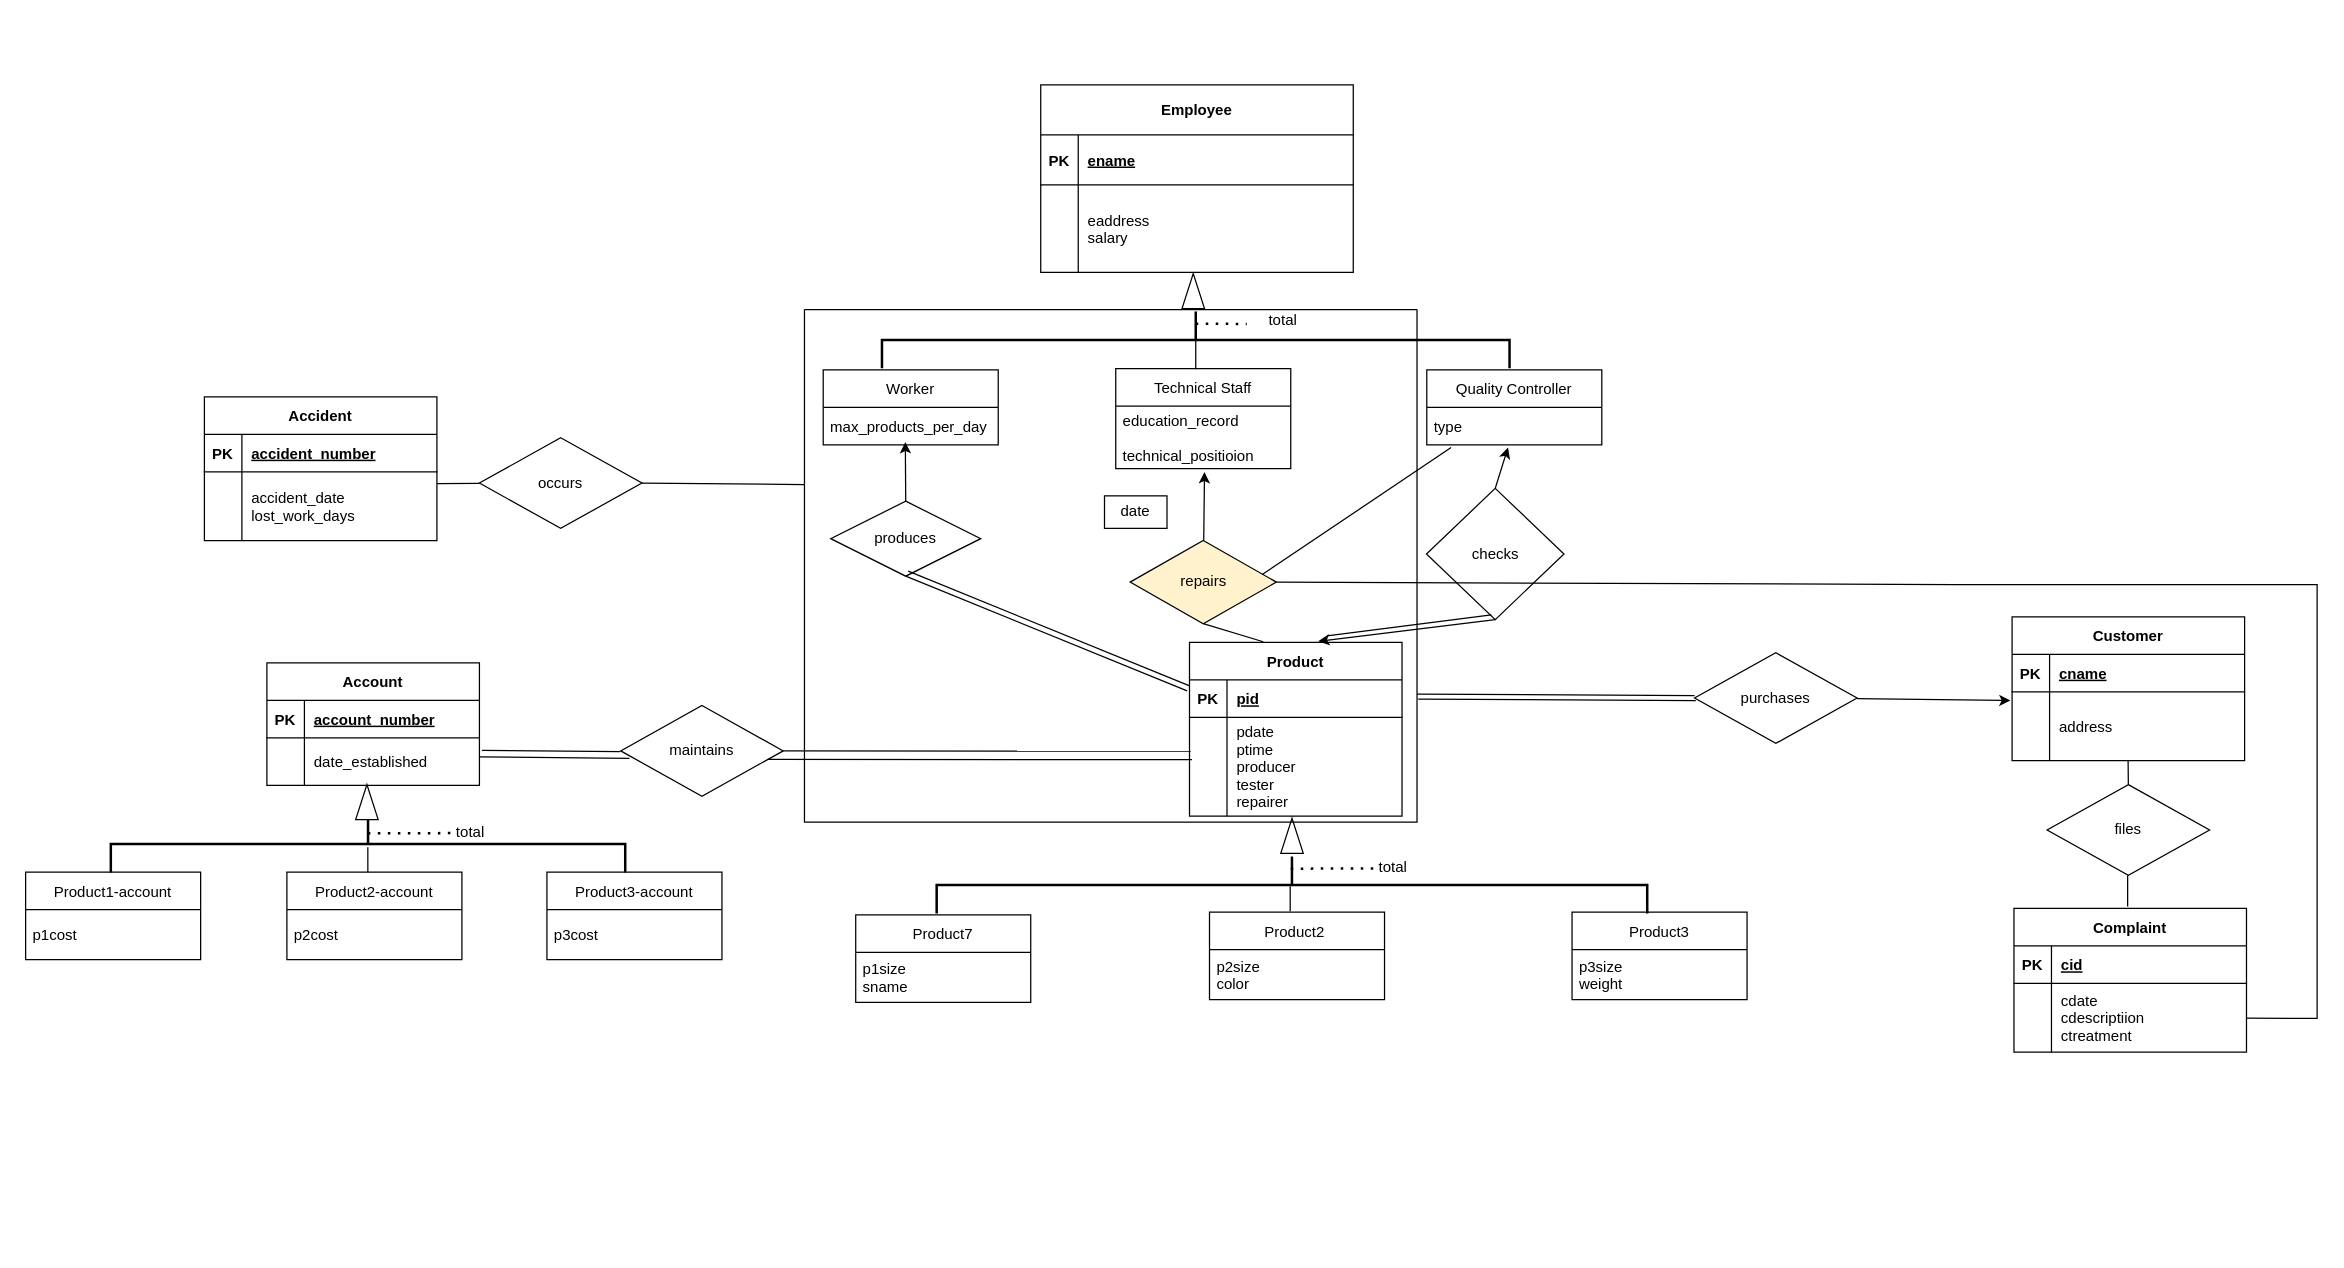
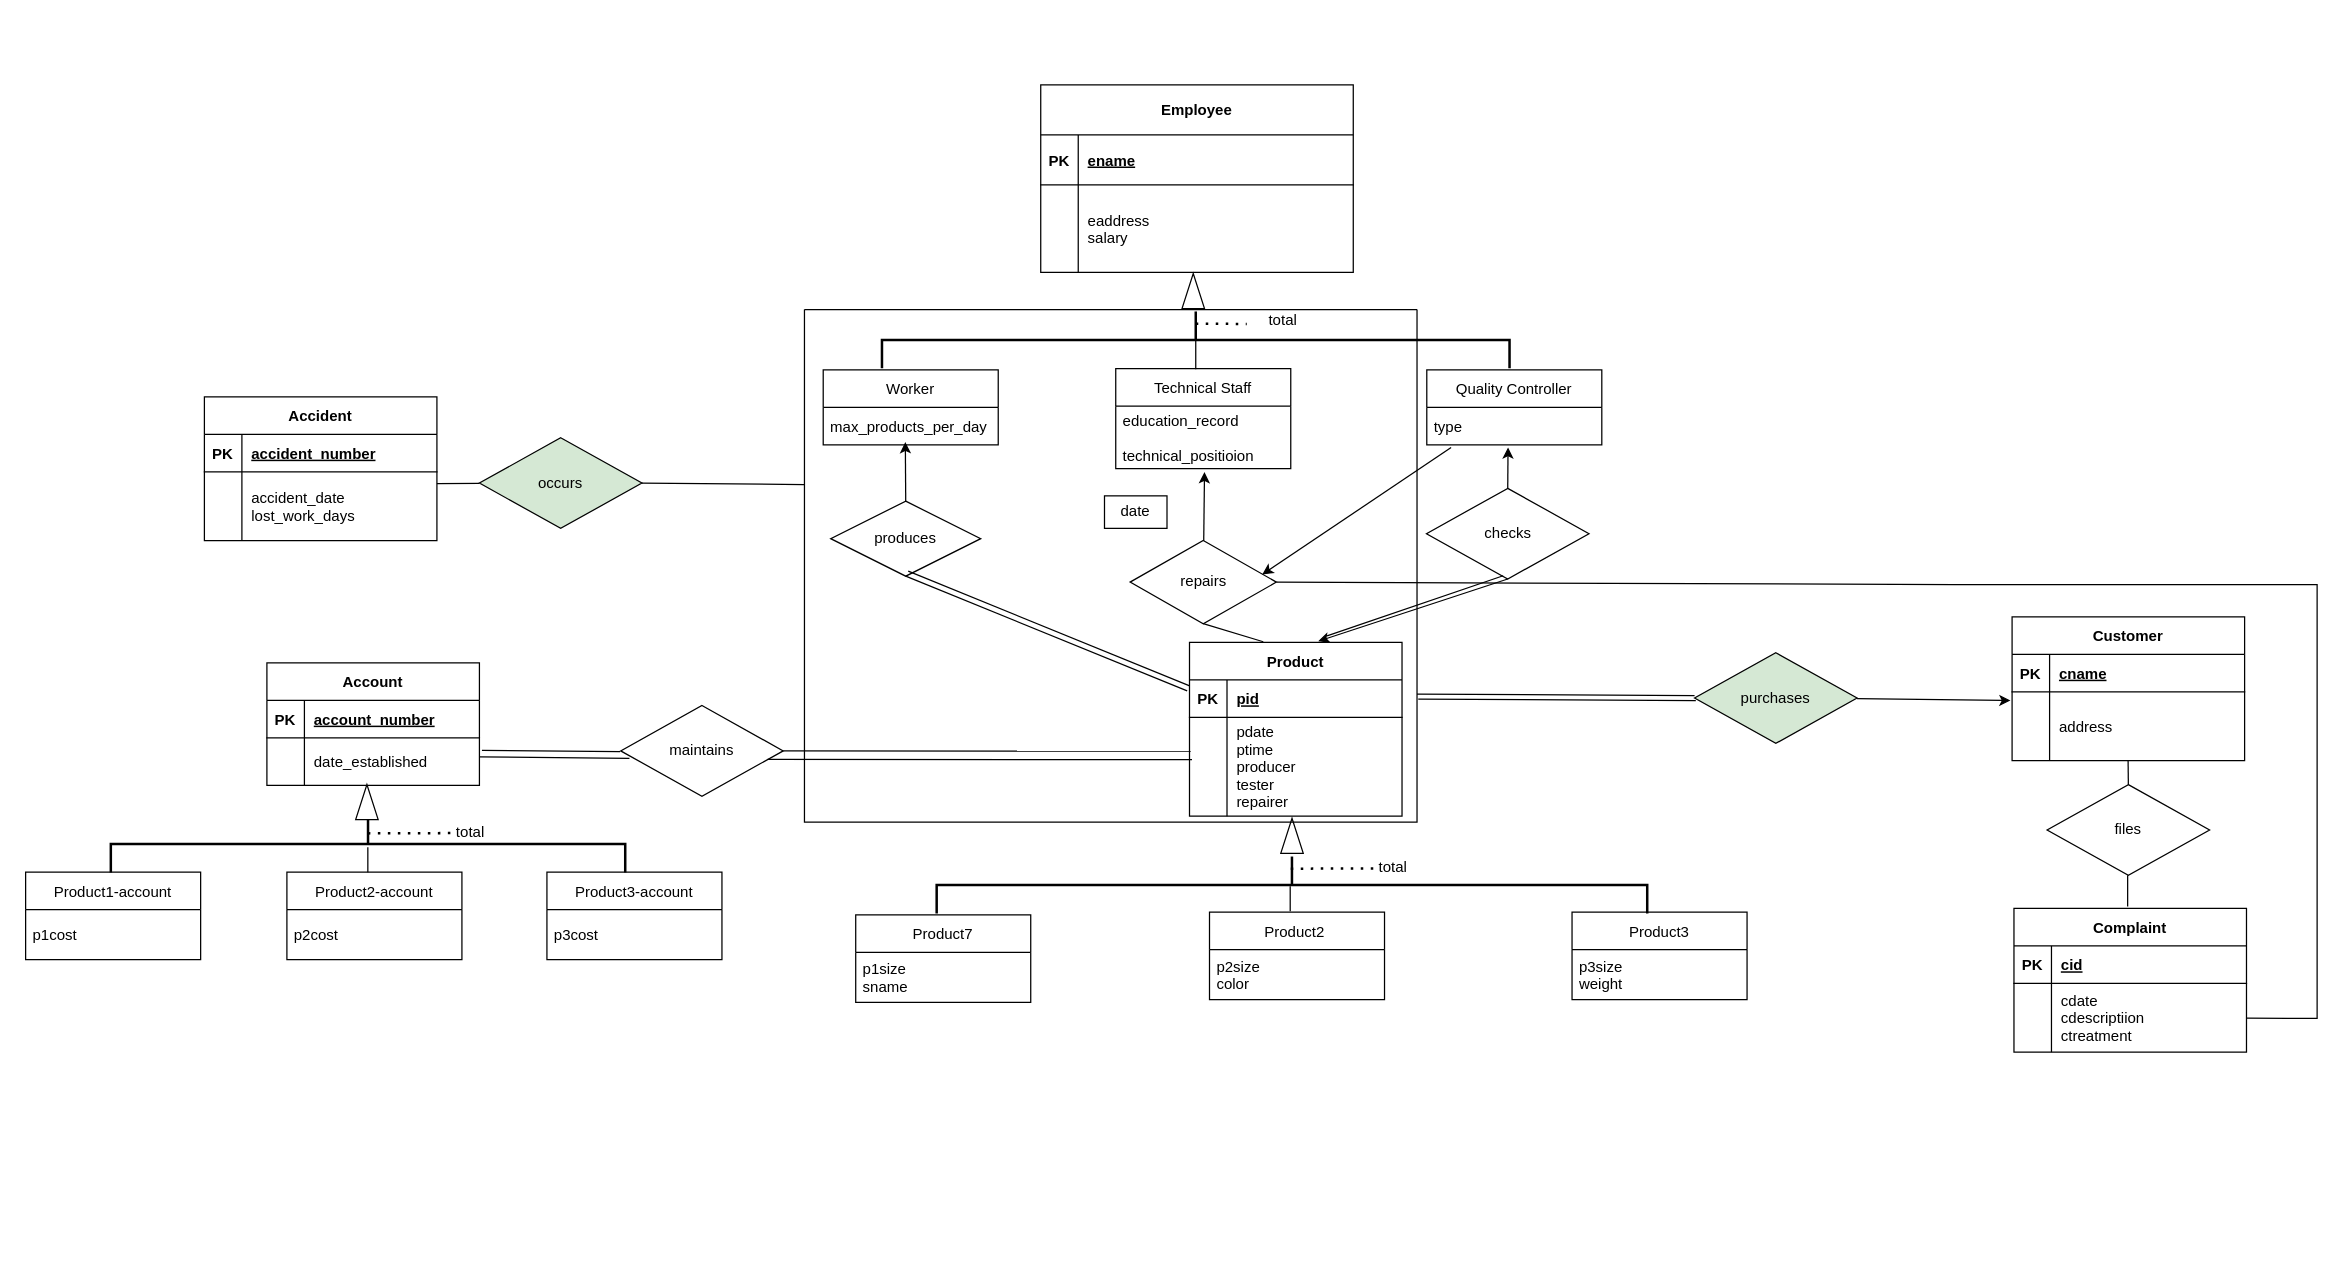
(561, 483) -> (561, 483)
(1495, 554) -> (1508, 533)
(1267, 571) -> (1270, 569)
(1203, 582) -> (1203, 582)
(1776, 698) -> (1776, 698)
